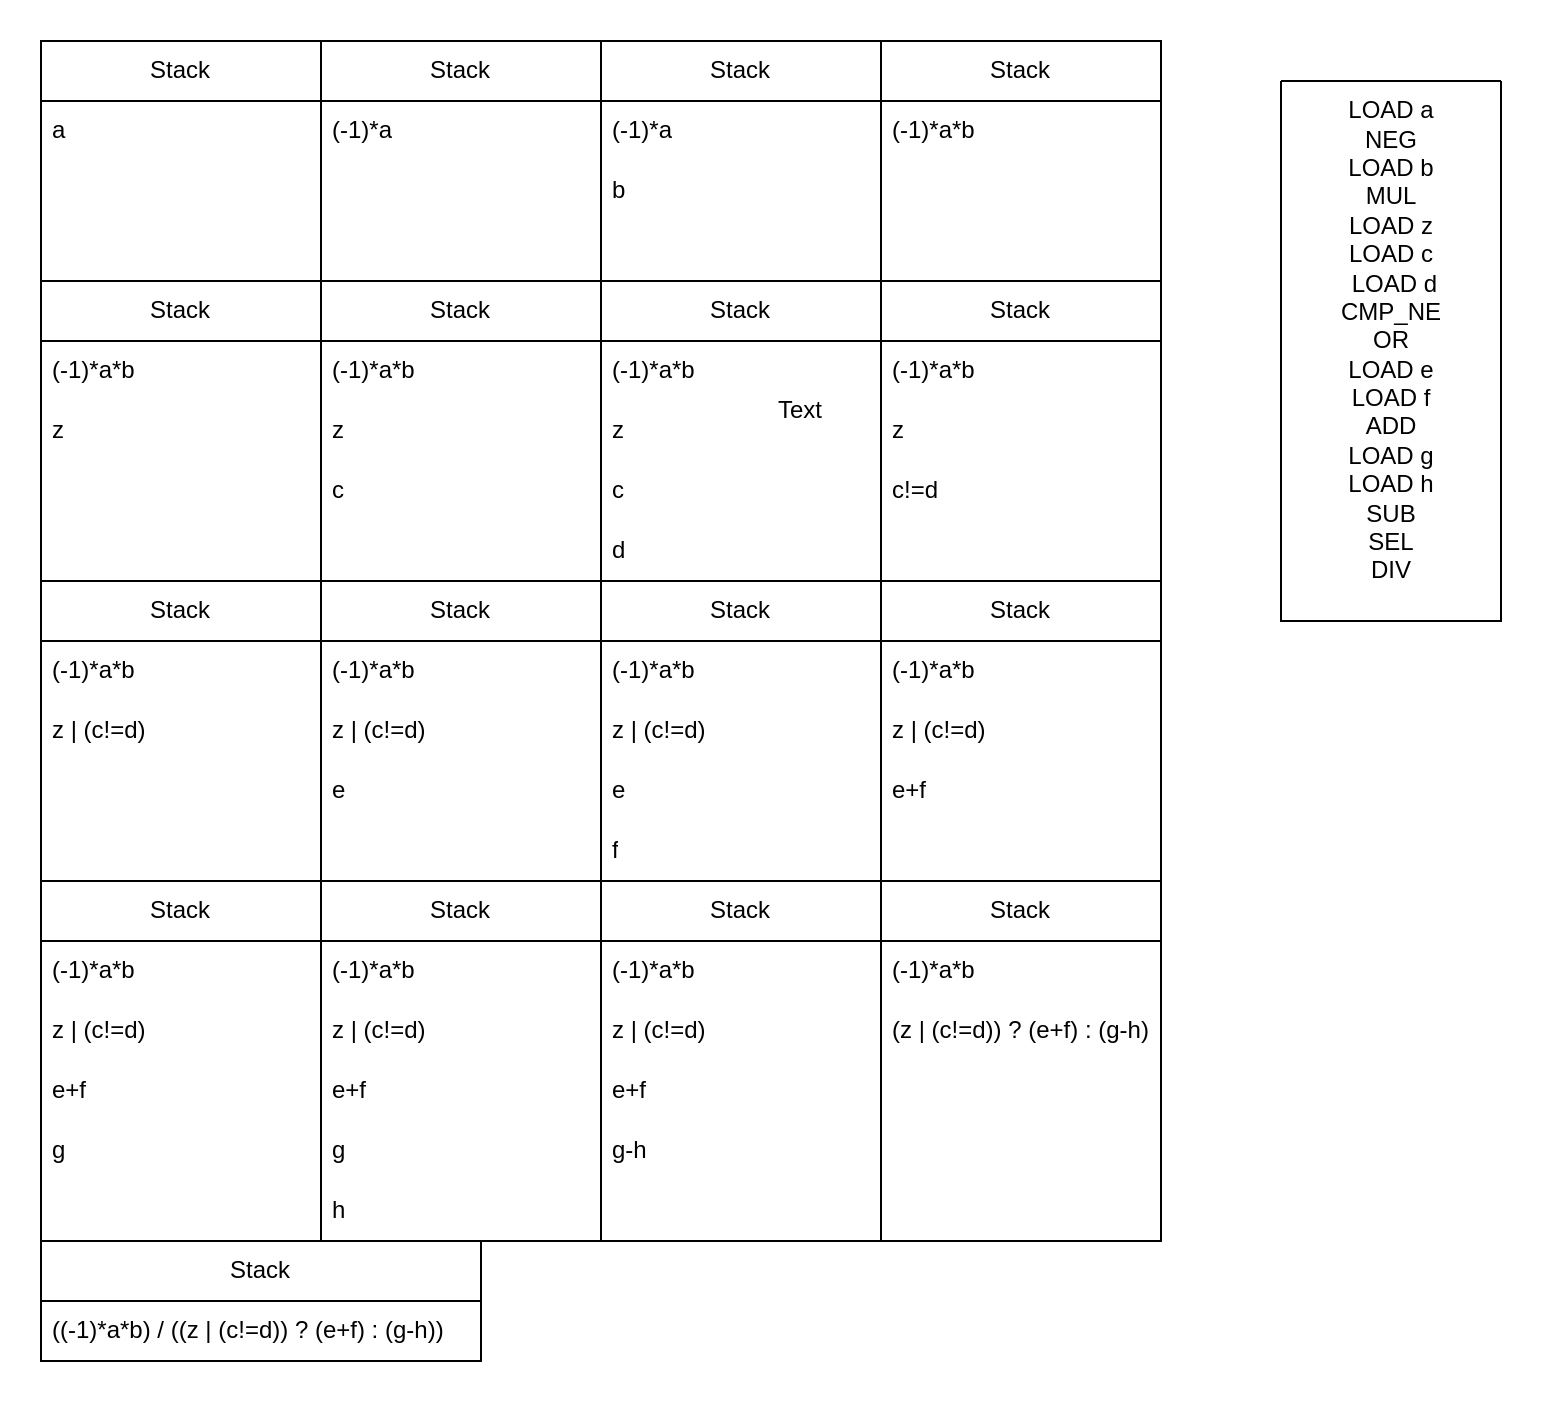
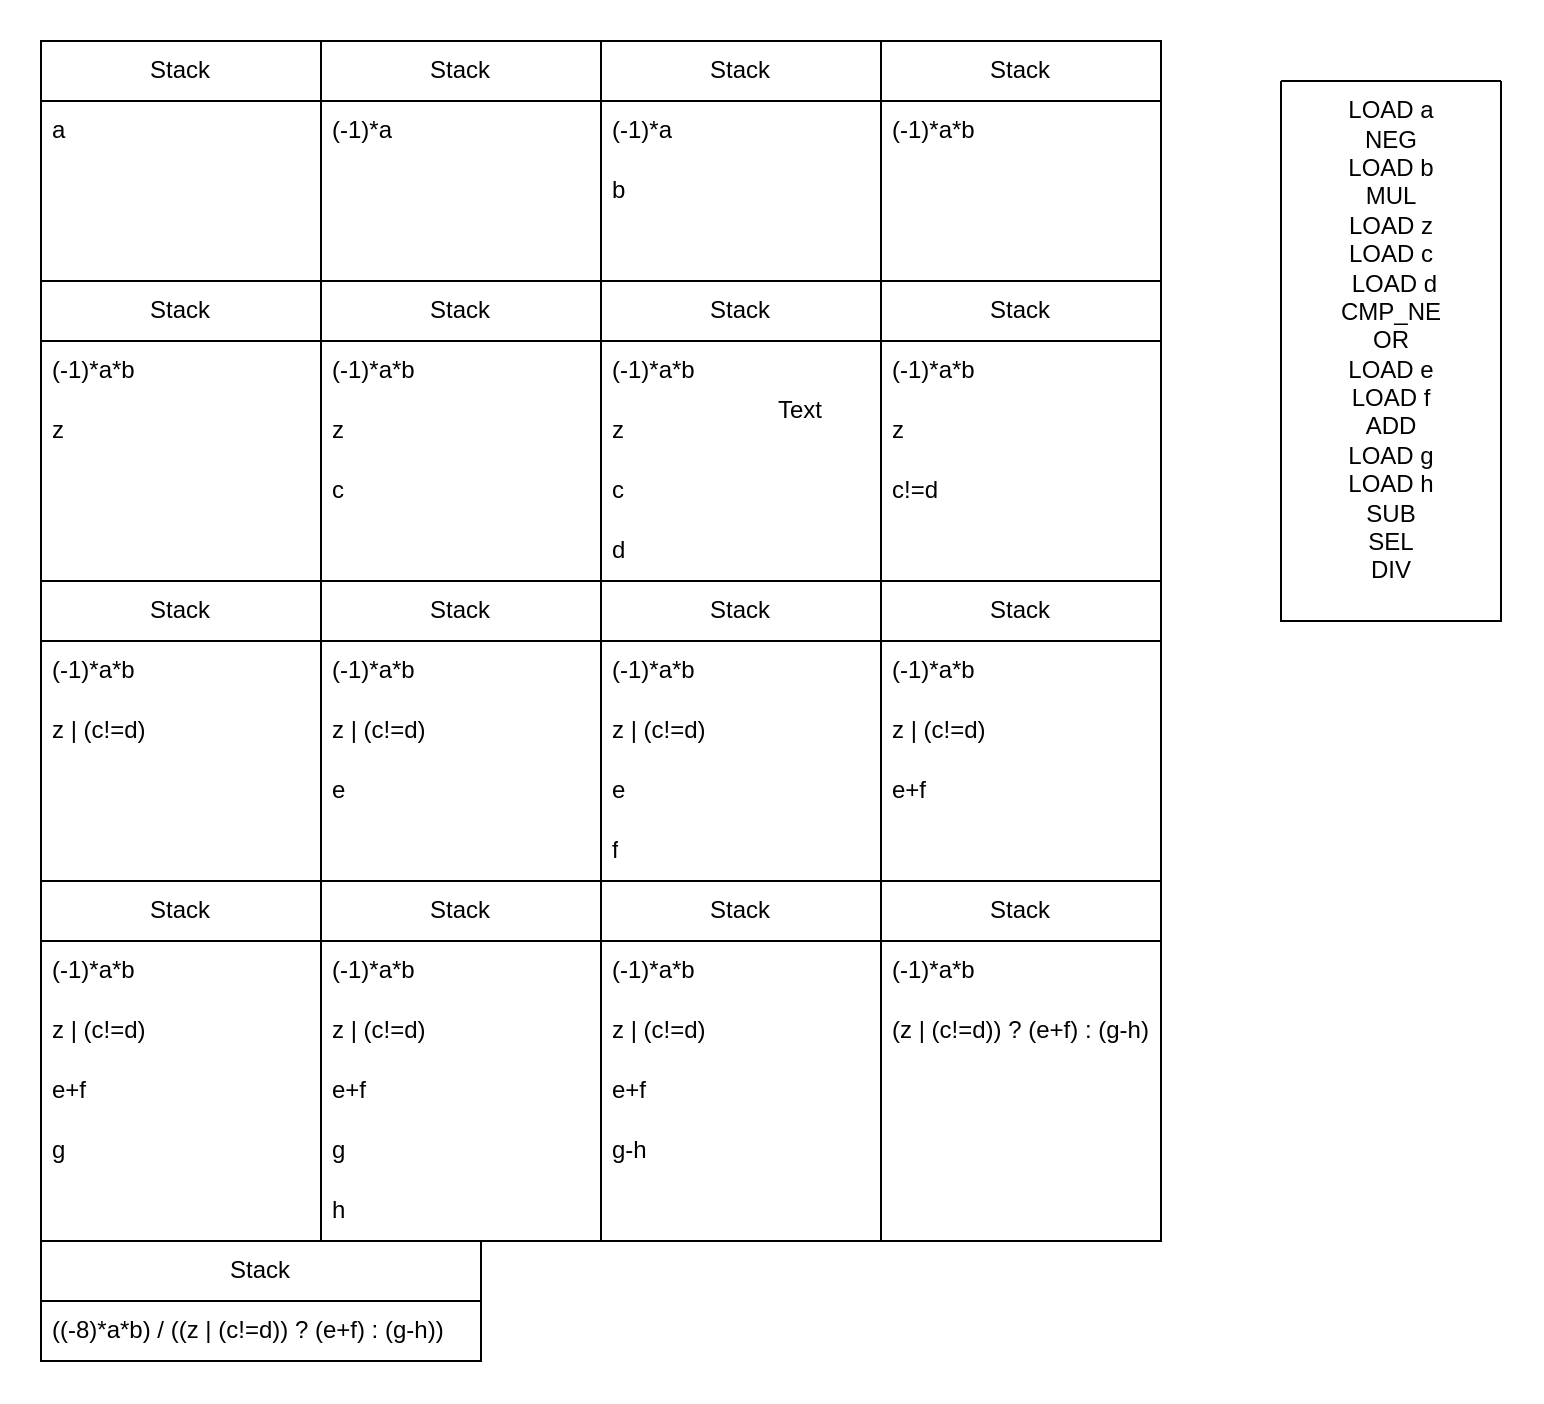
(263, 1331) -> (263, 1331)
